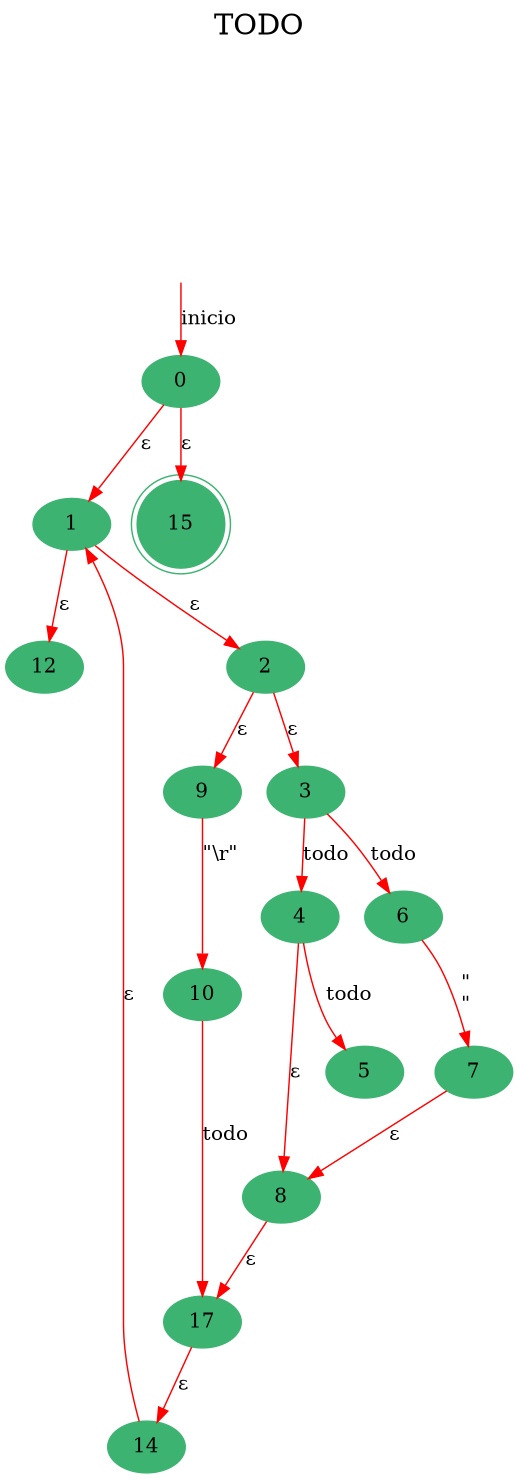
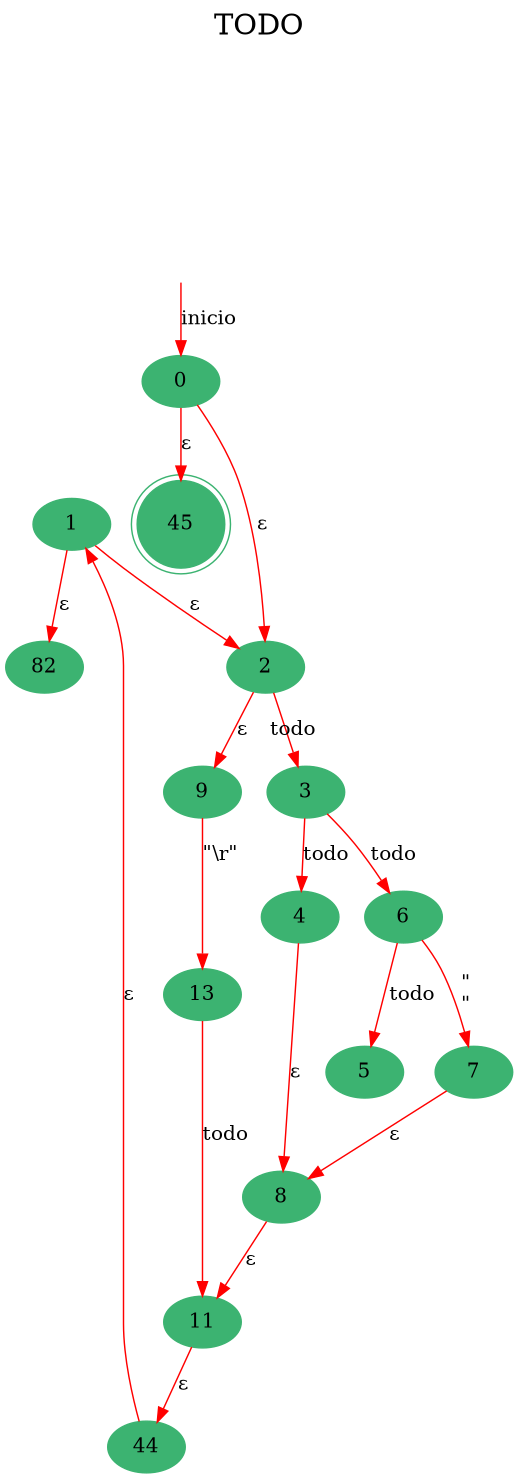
(131, 447) -> (247, 510)
(181, 524) -> (181, 524)
(45, 667) -> (45, 667)
(293, 730) -> (293, 730)
(315, 992) -> (386, 988)
(202, 995) -> (202, 995)
(202, 1322) -> (202, 1322)
(146, 1447) -> (146, 1447)
